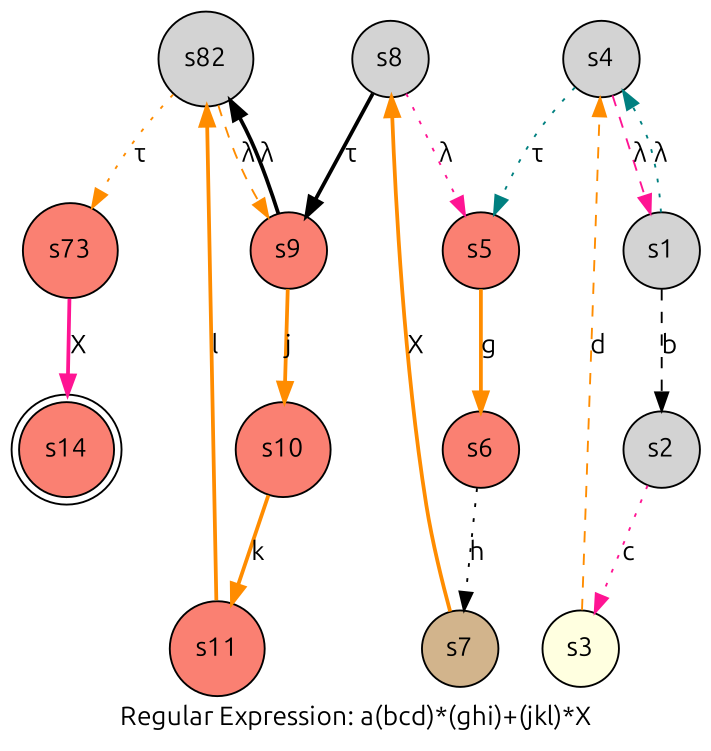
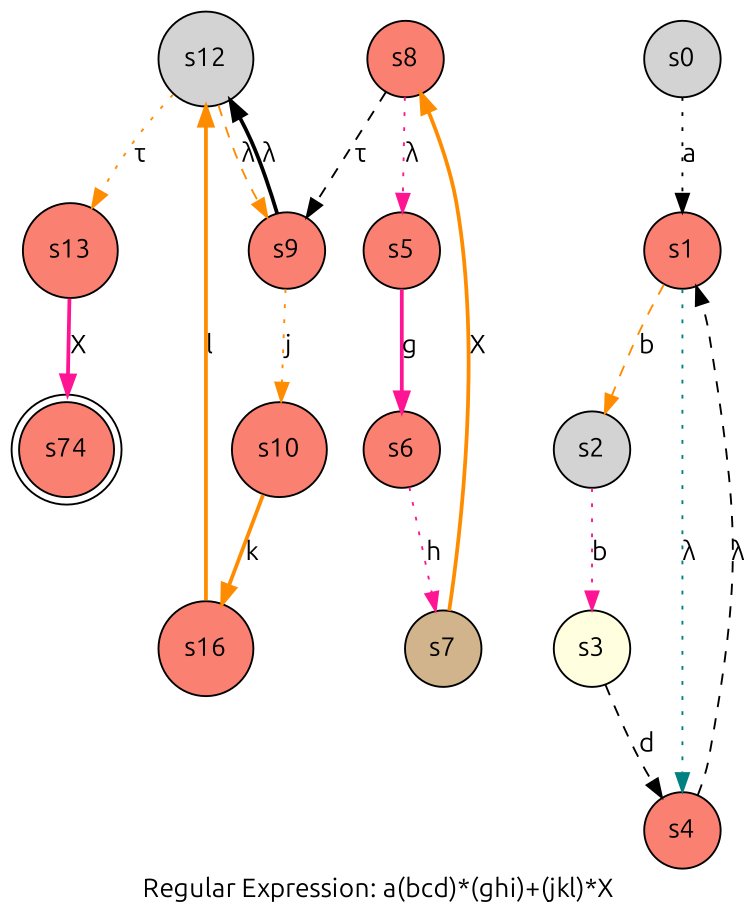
(206, 59) -> (206, 59)
(391, 59) -> (406, 59)
(601, 59) -> (682, 830)
none -> (682, 59)
(533, 139) -> none
(628, 145) -> (733, 550)
(344, 146) -> (352, 146)
(70, 251) -> (70, 251)
(662, 251) -> (682, 251)
(286, 336) -> (284, 336)
(481, 341) -> (402, 341)
(662, 341) -> (636, 339)
(591, 363) -> (627, 734)
(67, 450) -> (67, 450)
(472, 540) -> (421, 540)
(629, 553) -> (601, 553)
(217, 649) -> (206, 649)
